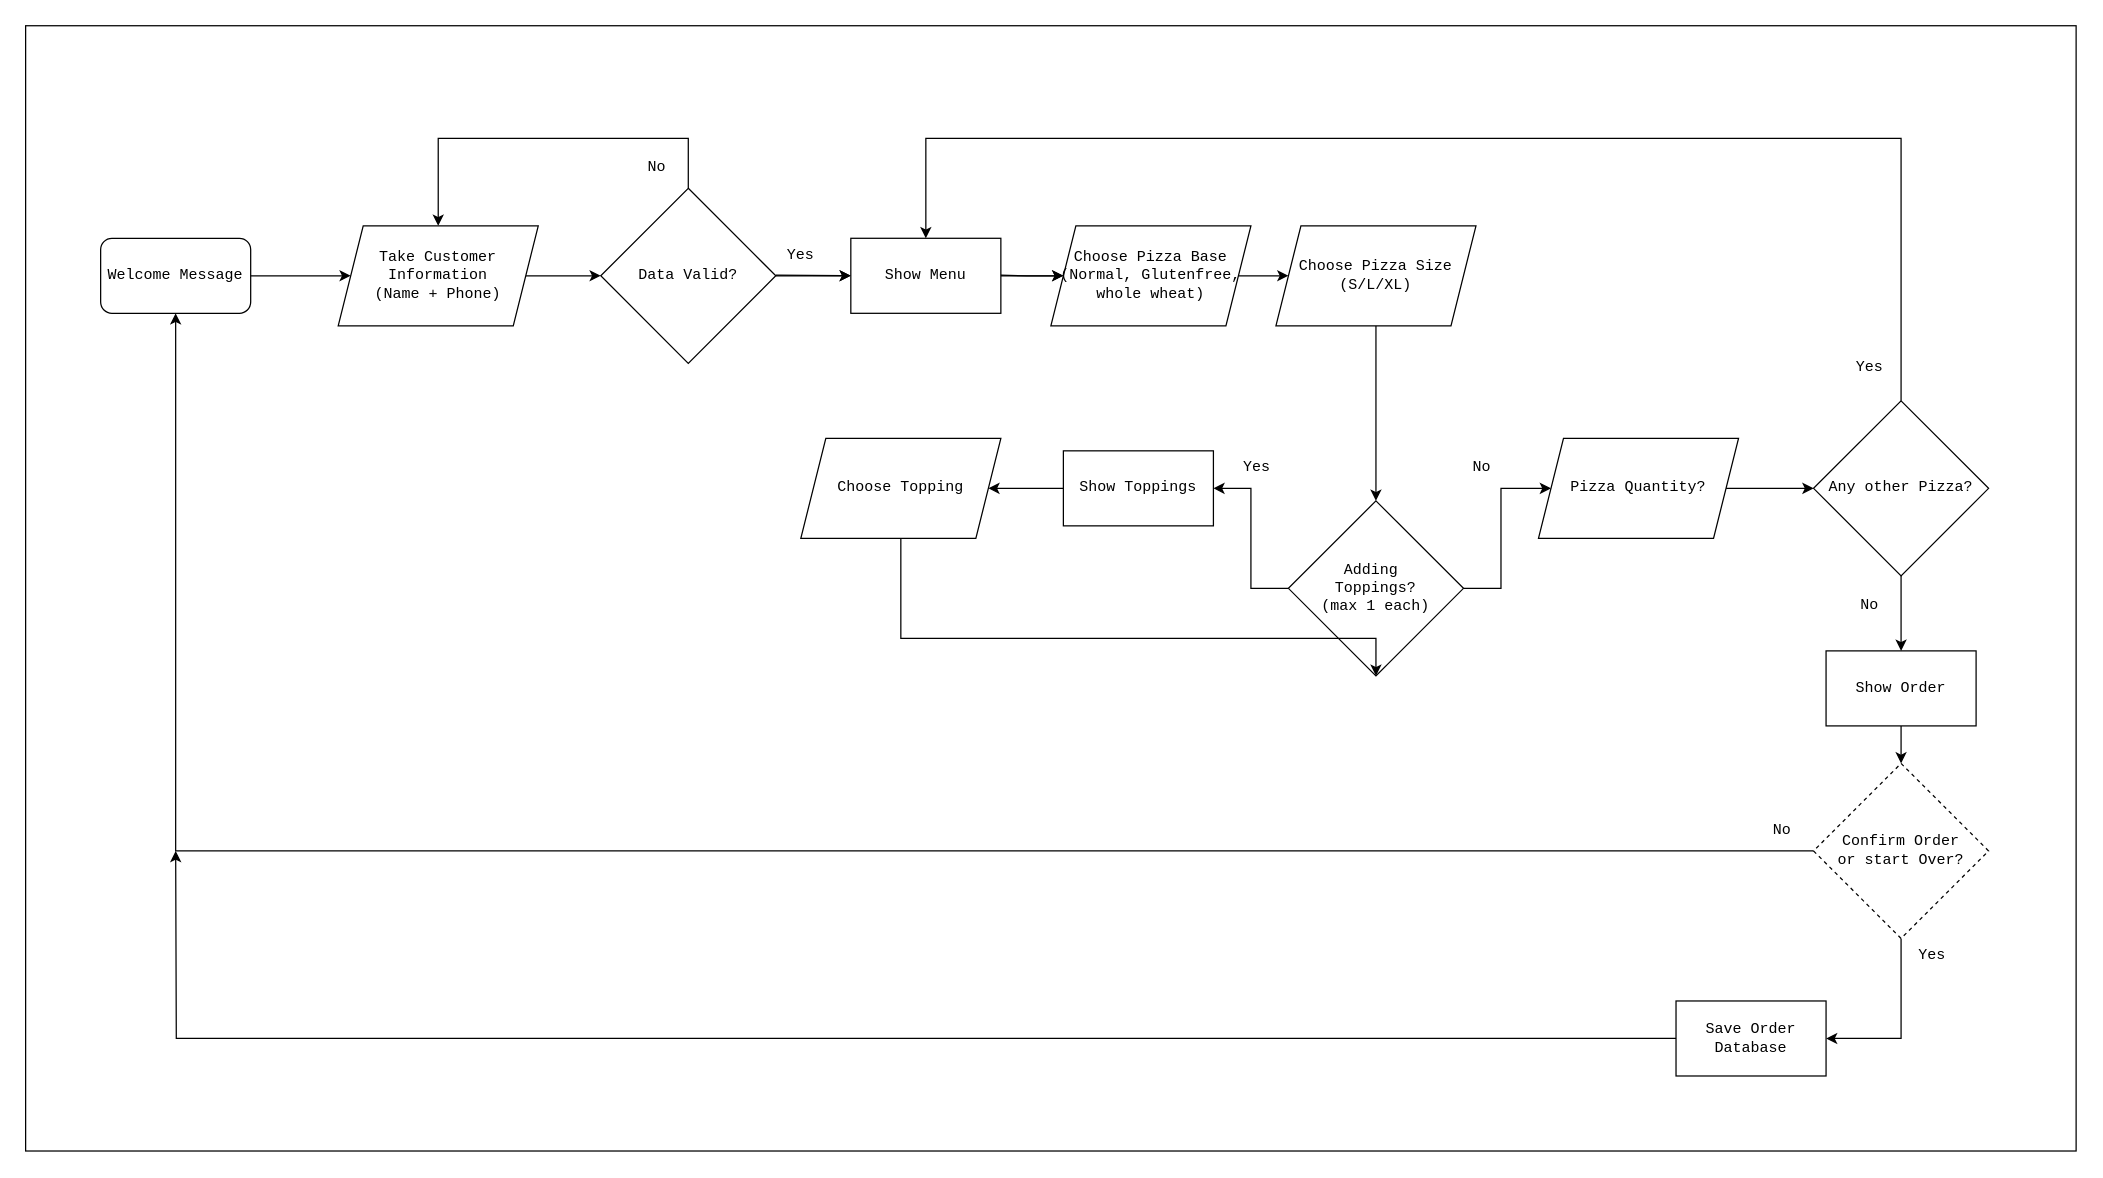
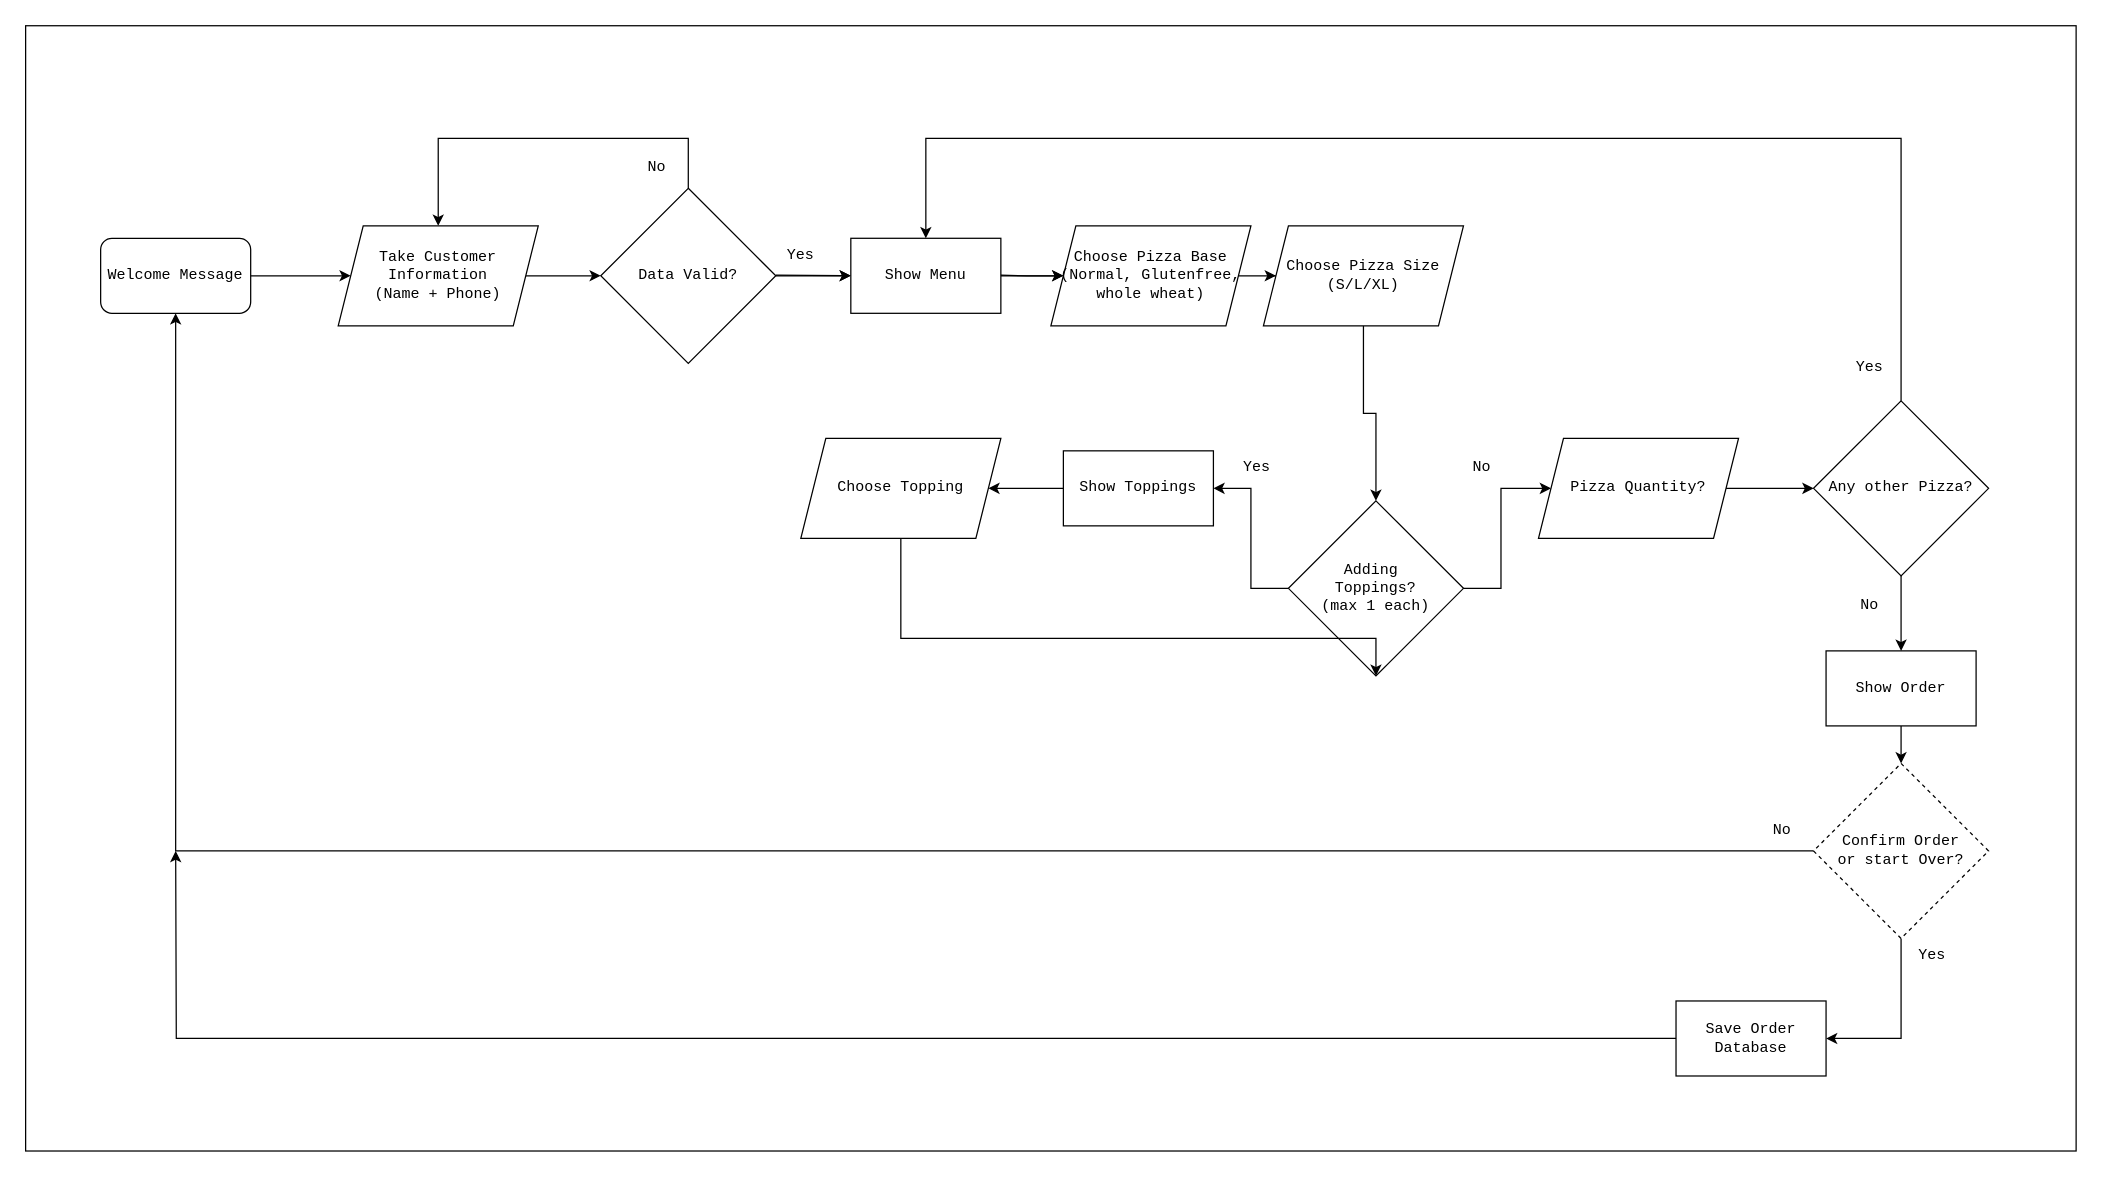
(1376, 276) -> (1363, 276)
